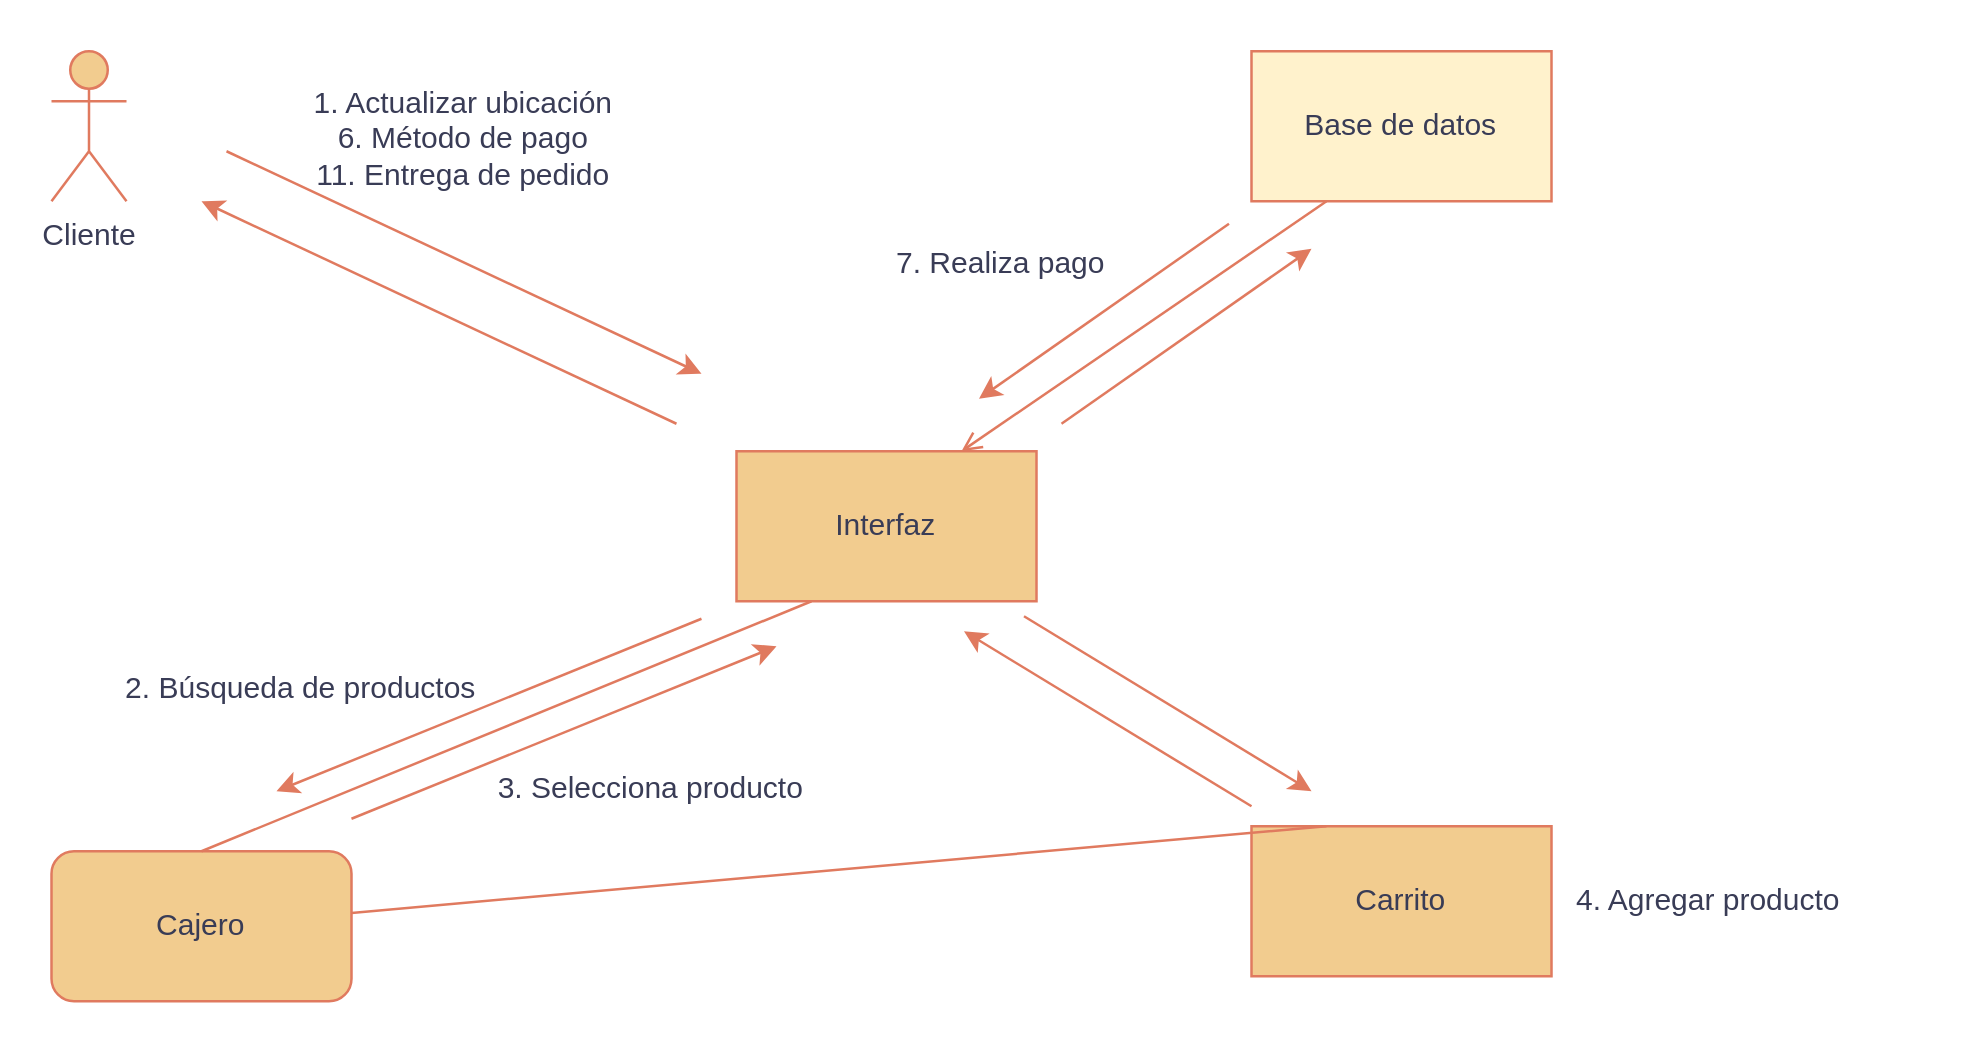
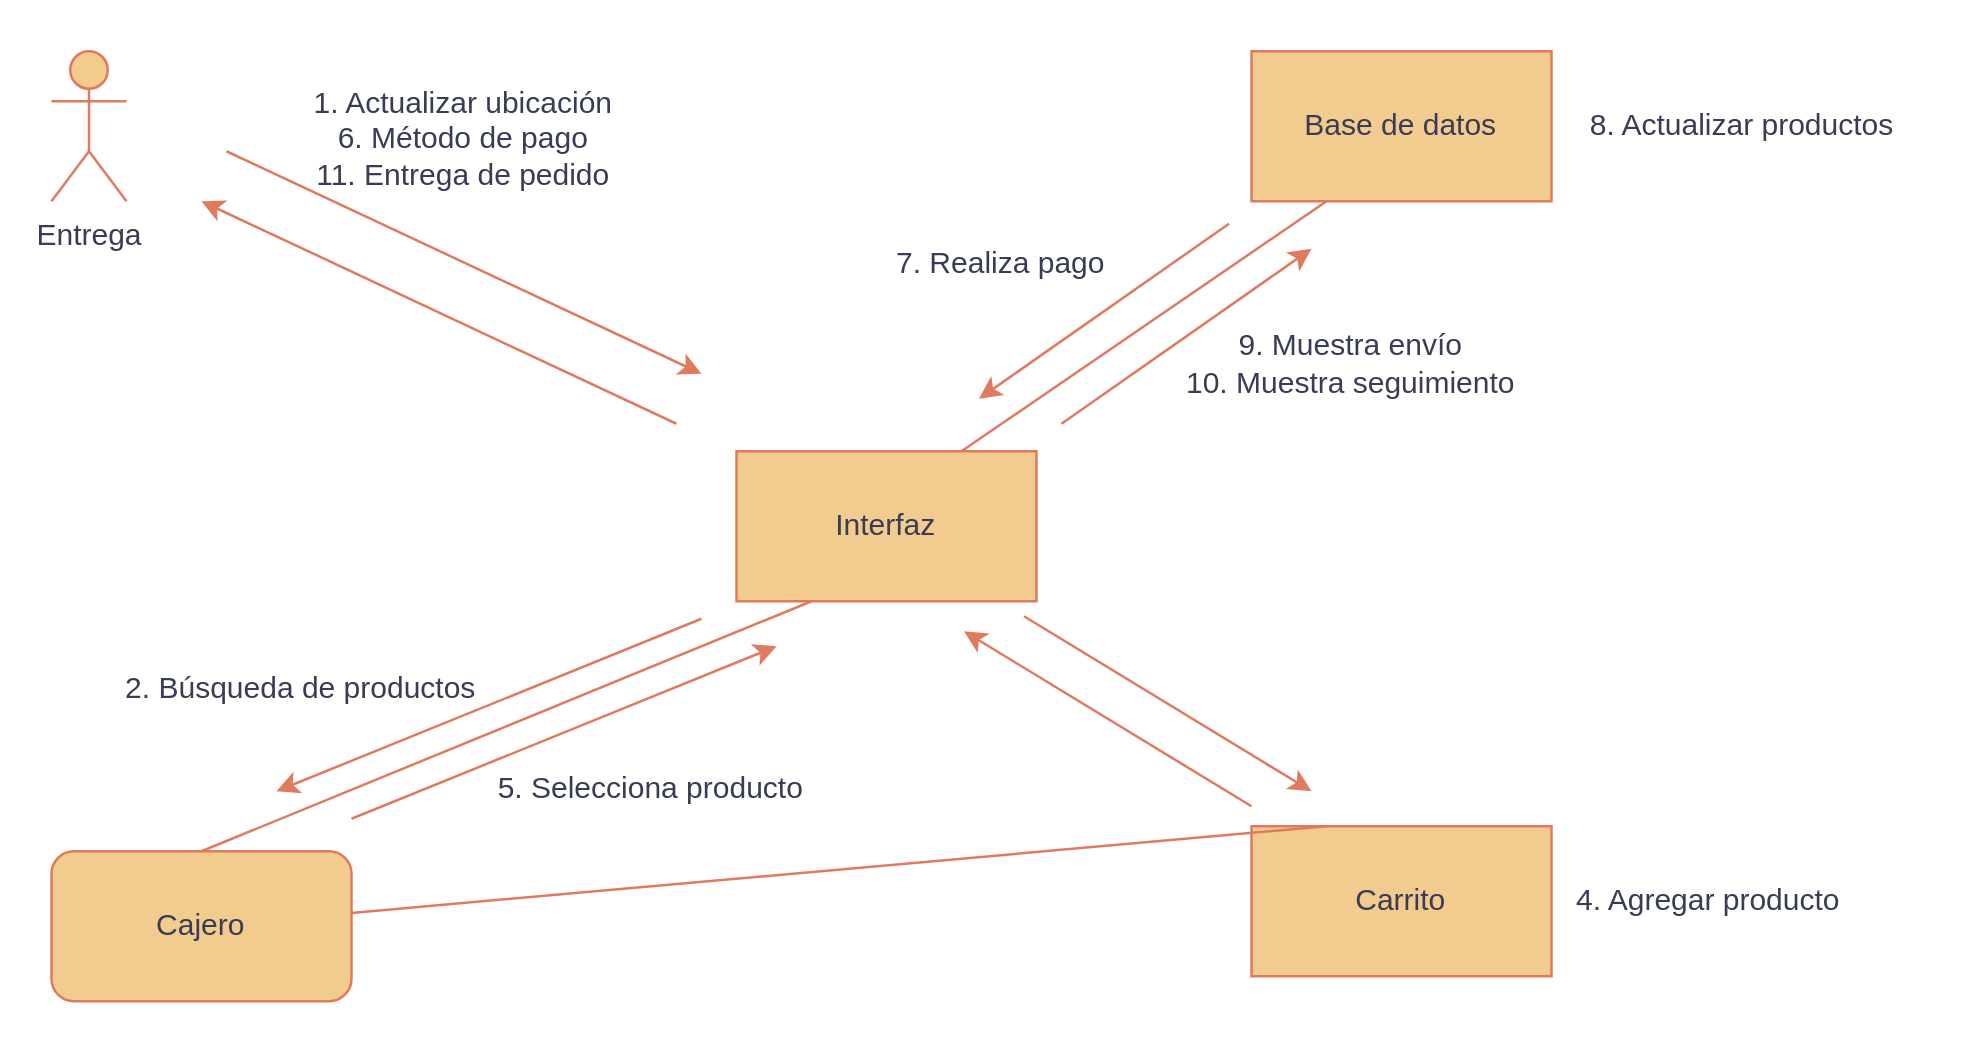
(1401, 126) -> (1401, 126)
none -> (1743, 126)
(90, 237) -> (90, 237)
none -> (1351, 364)
(968, 446) -> (967, 447)
(651, 789) -> (651, 789)
